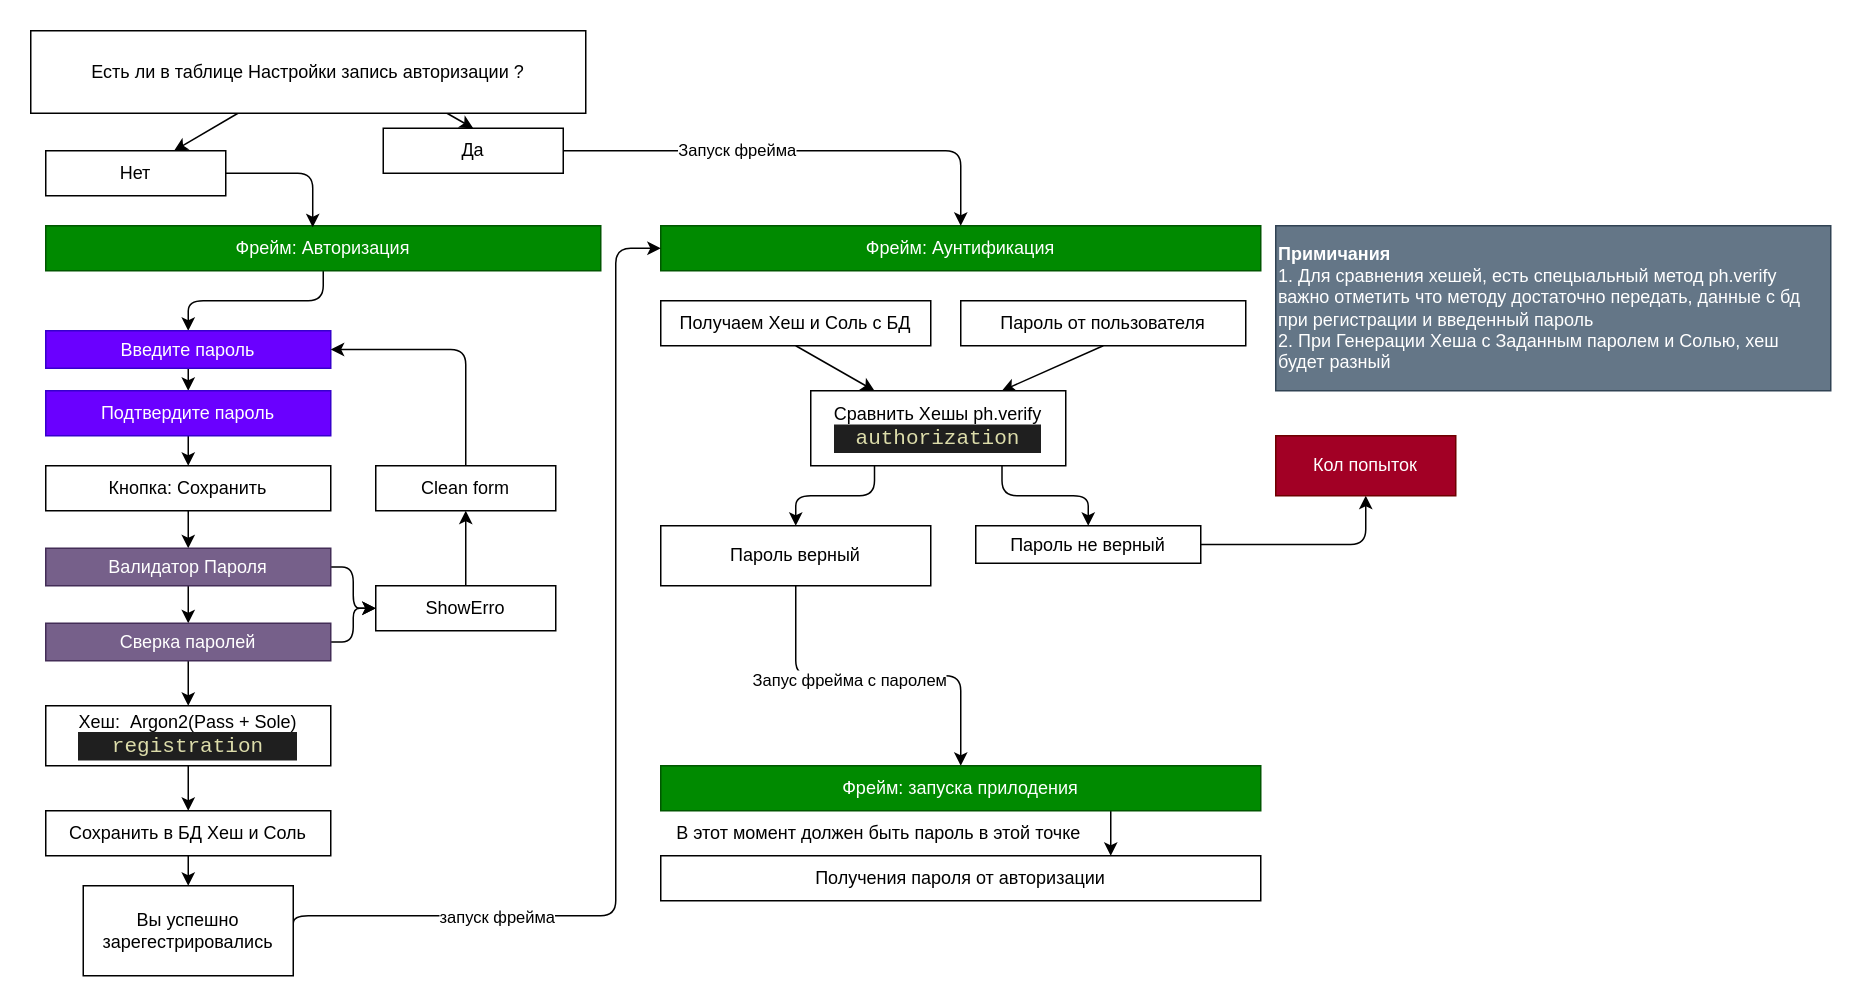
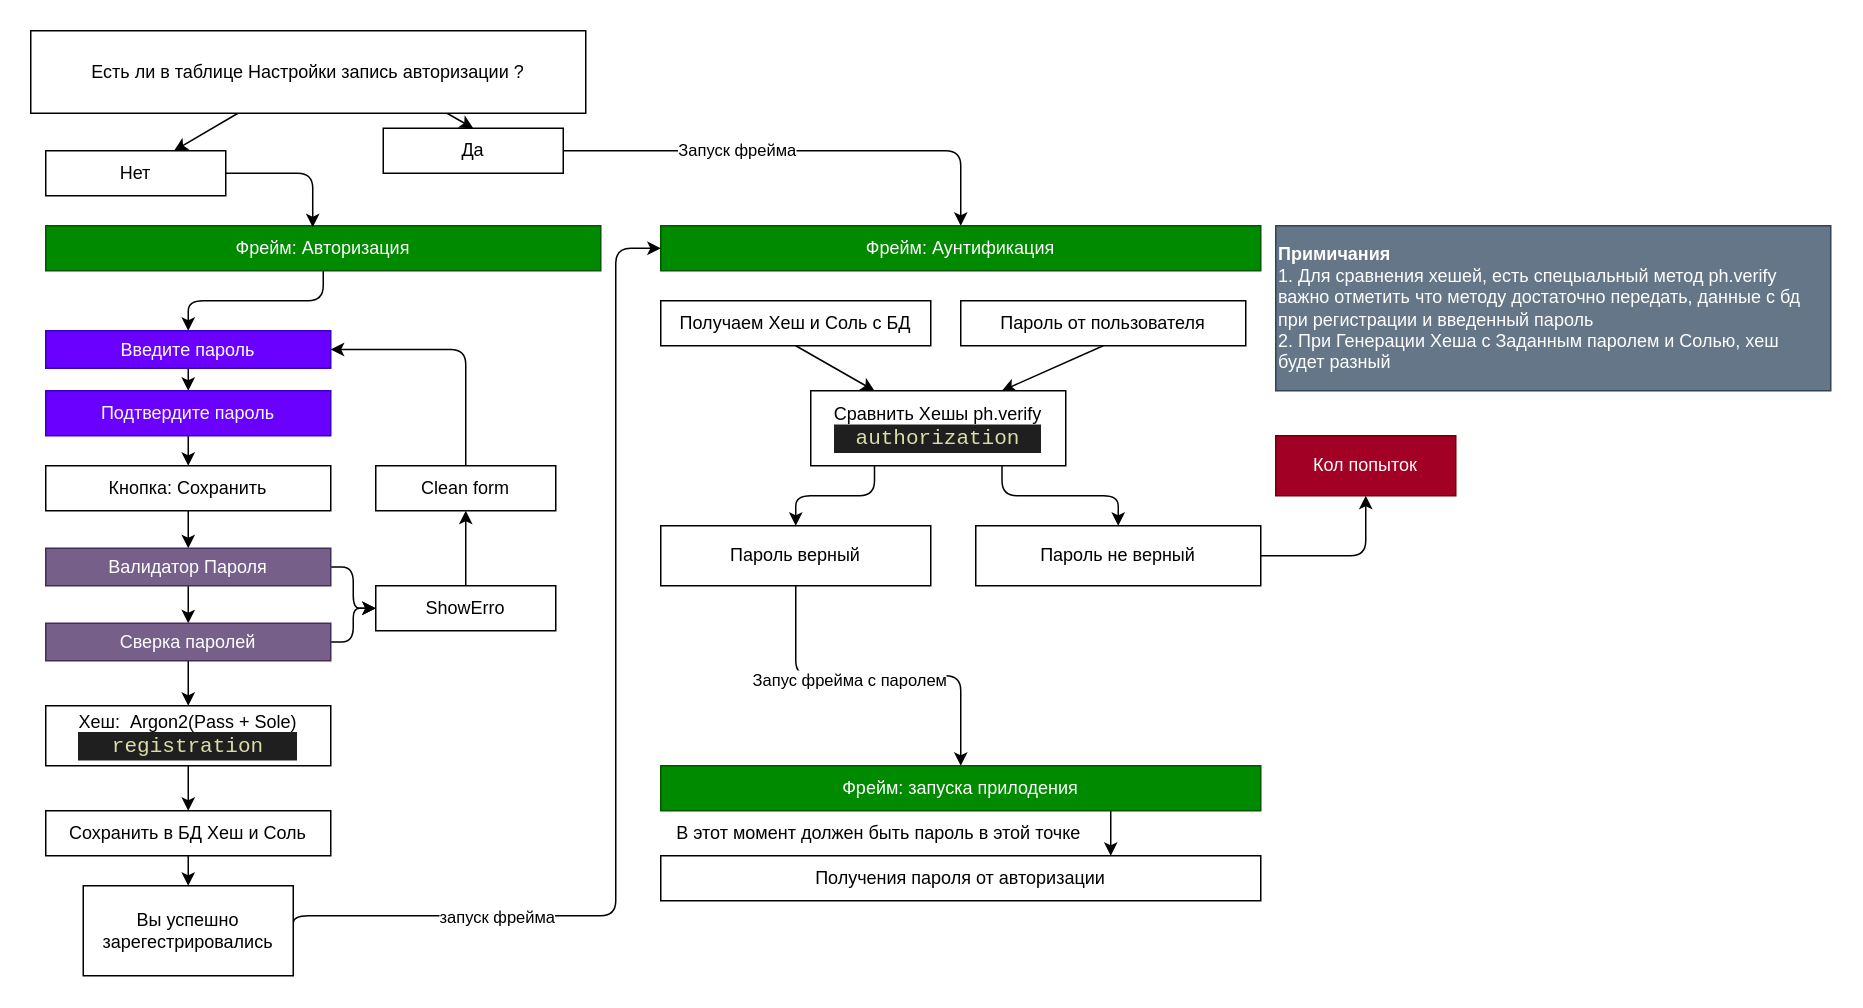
(1088, 545) -> (1118, 556)
